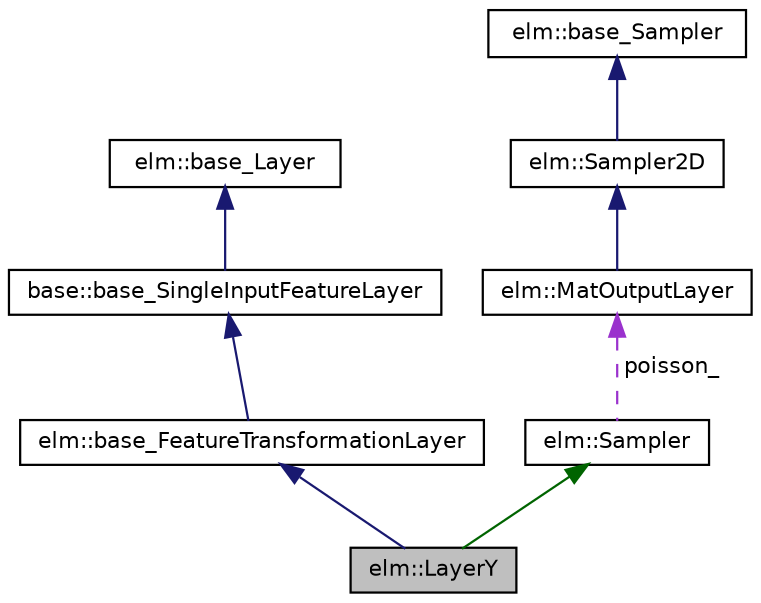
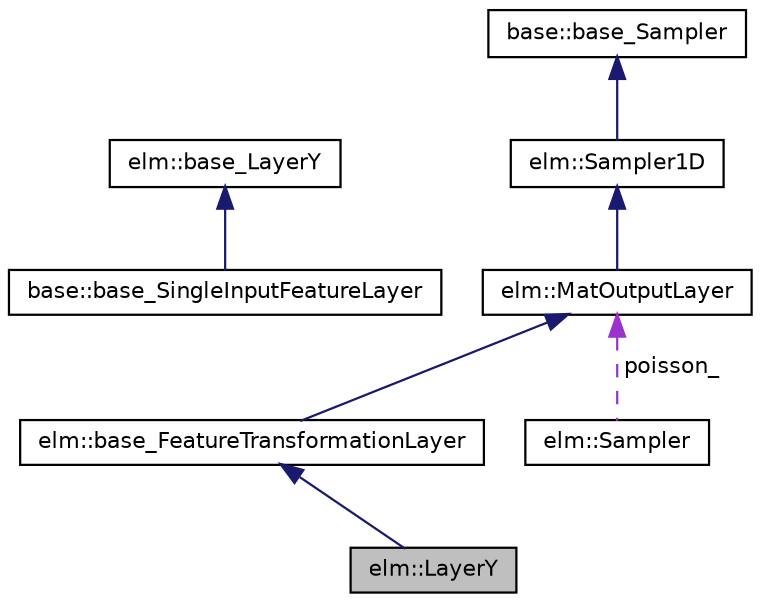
(617, 34) -> (617, 34)
(225, 164) -> (225, 164)
(617, 164) -> (617, 164)
(241, 379) -> (424, 372)
(516, 513) -> none
